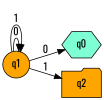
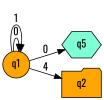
(82, 45) -> (82, 45)
(46, 68) -> (46, 68)
